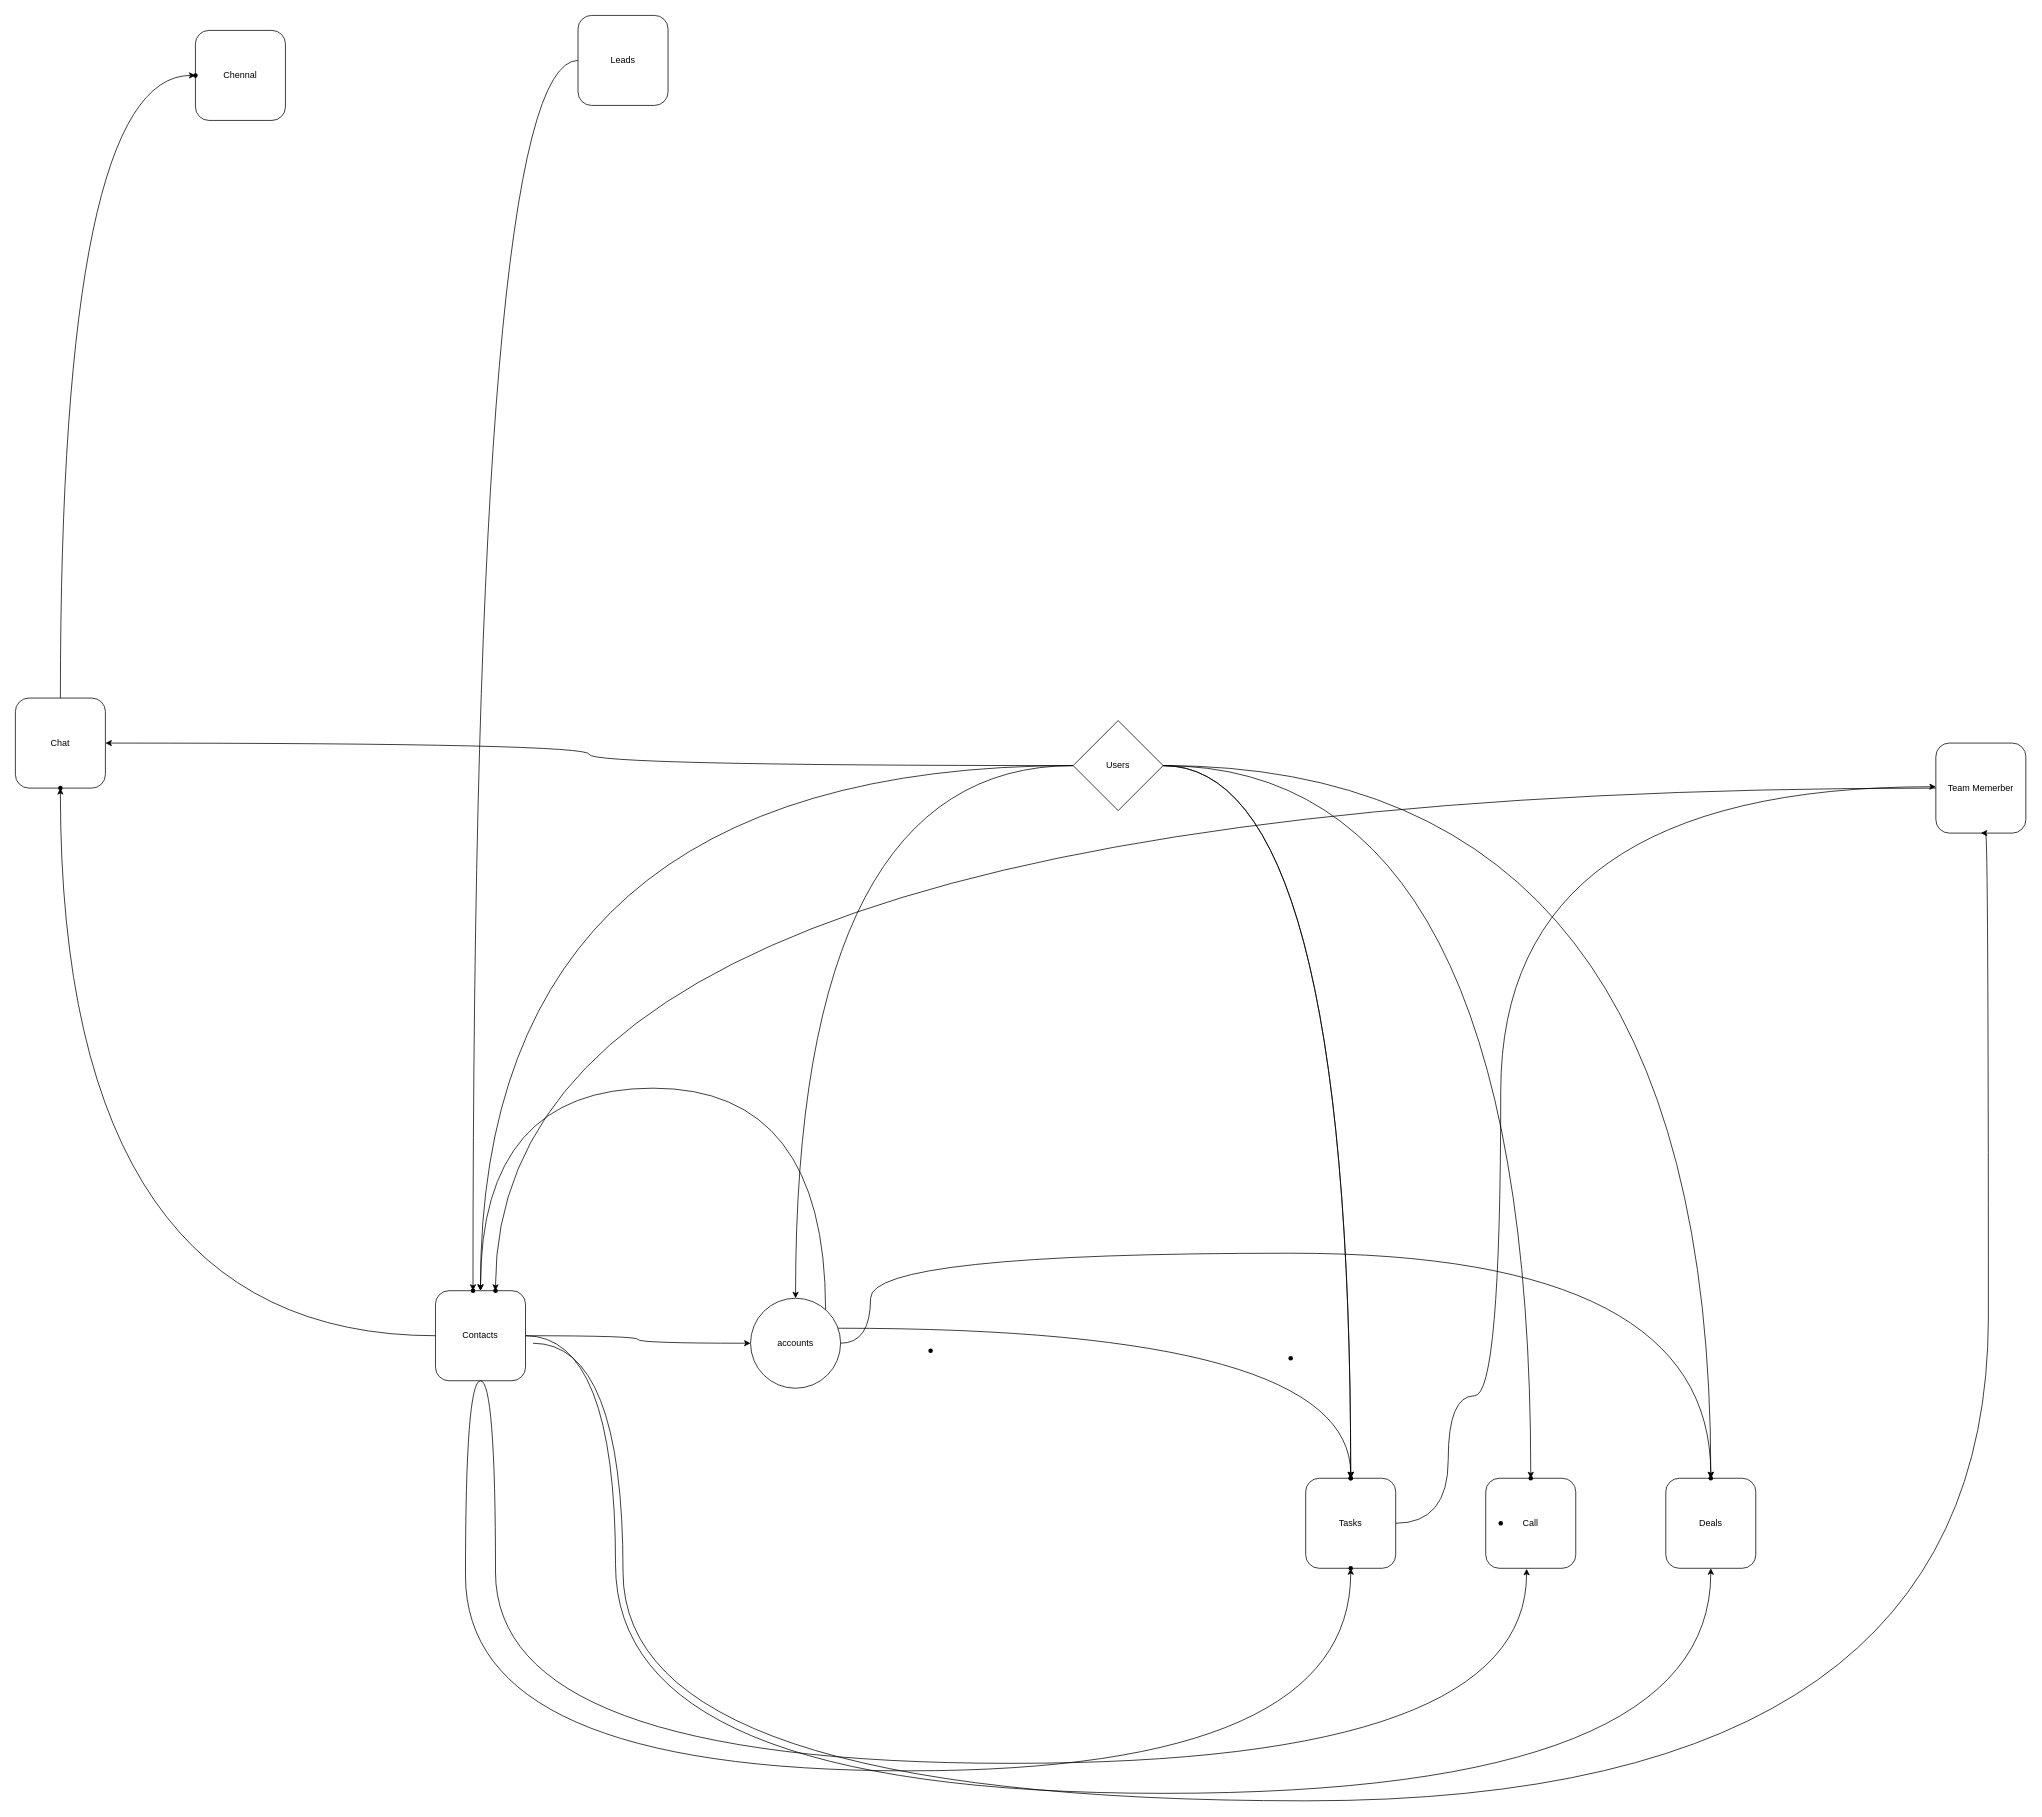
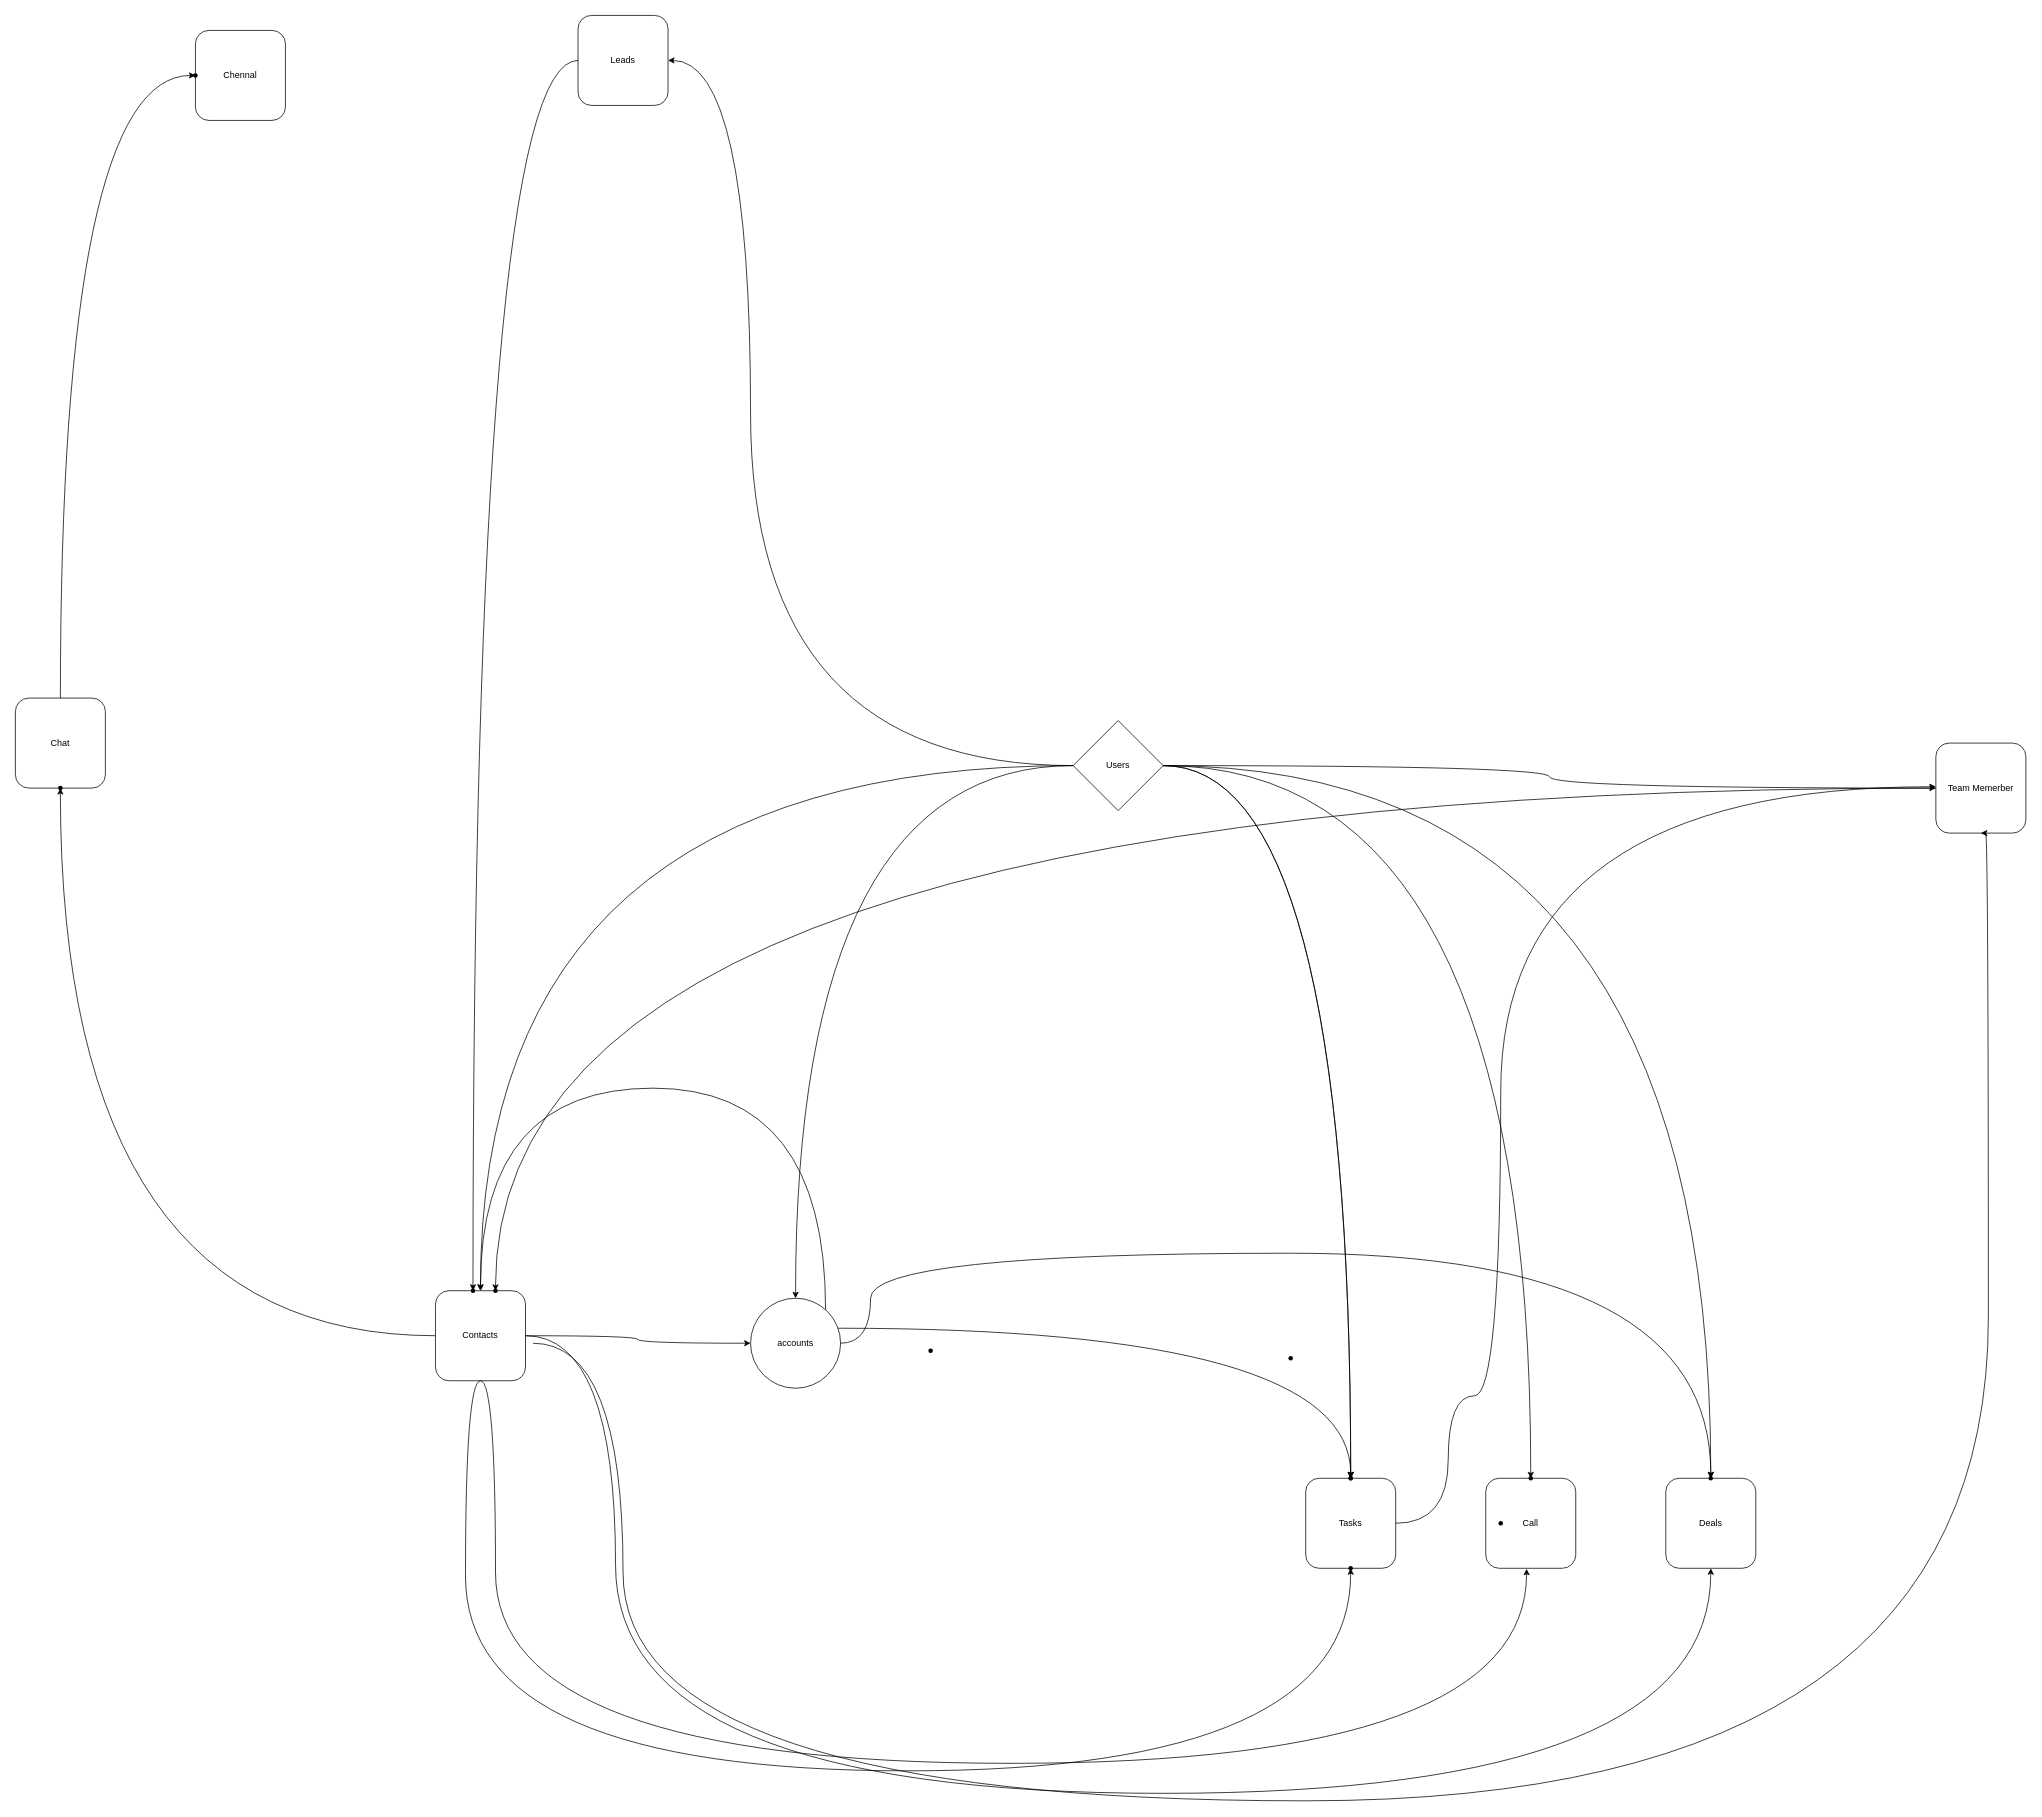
none -> (762, 534)
(598, 757) -> (1503, 770)
